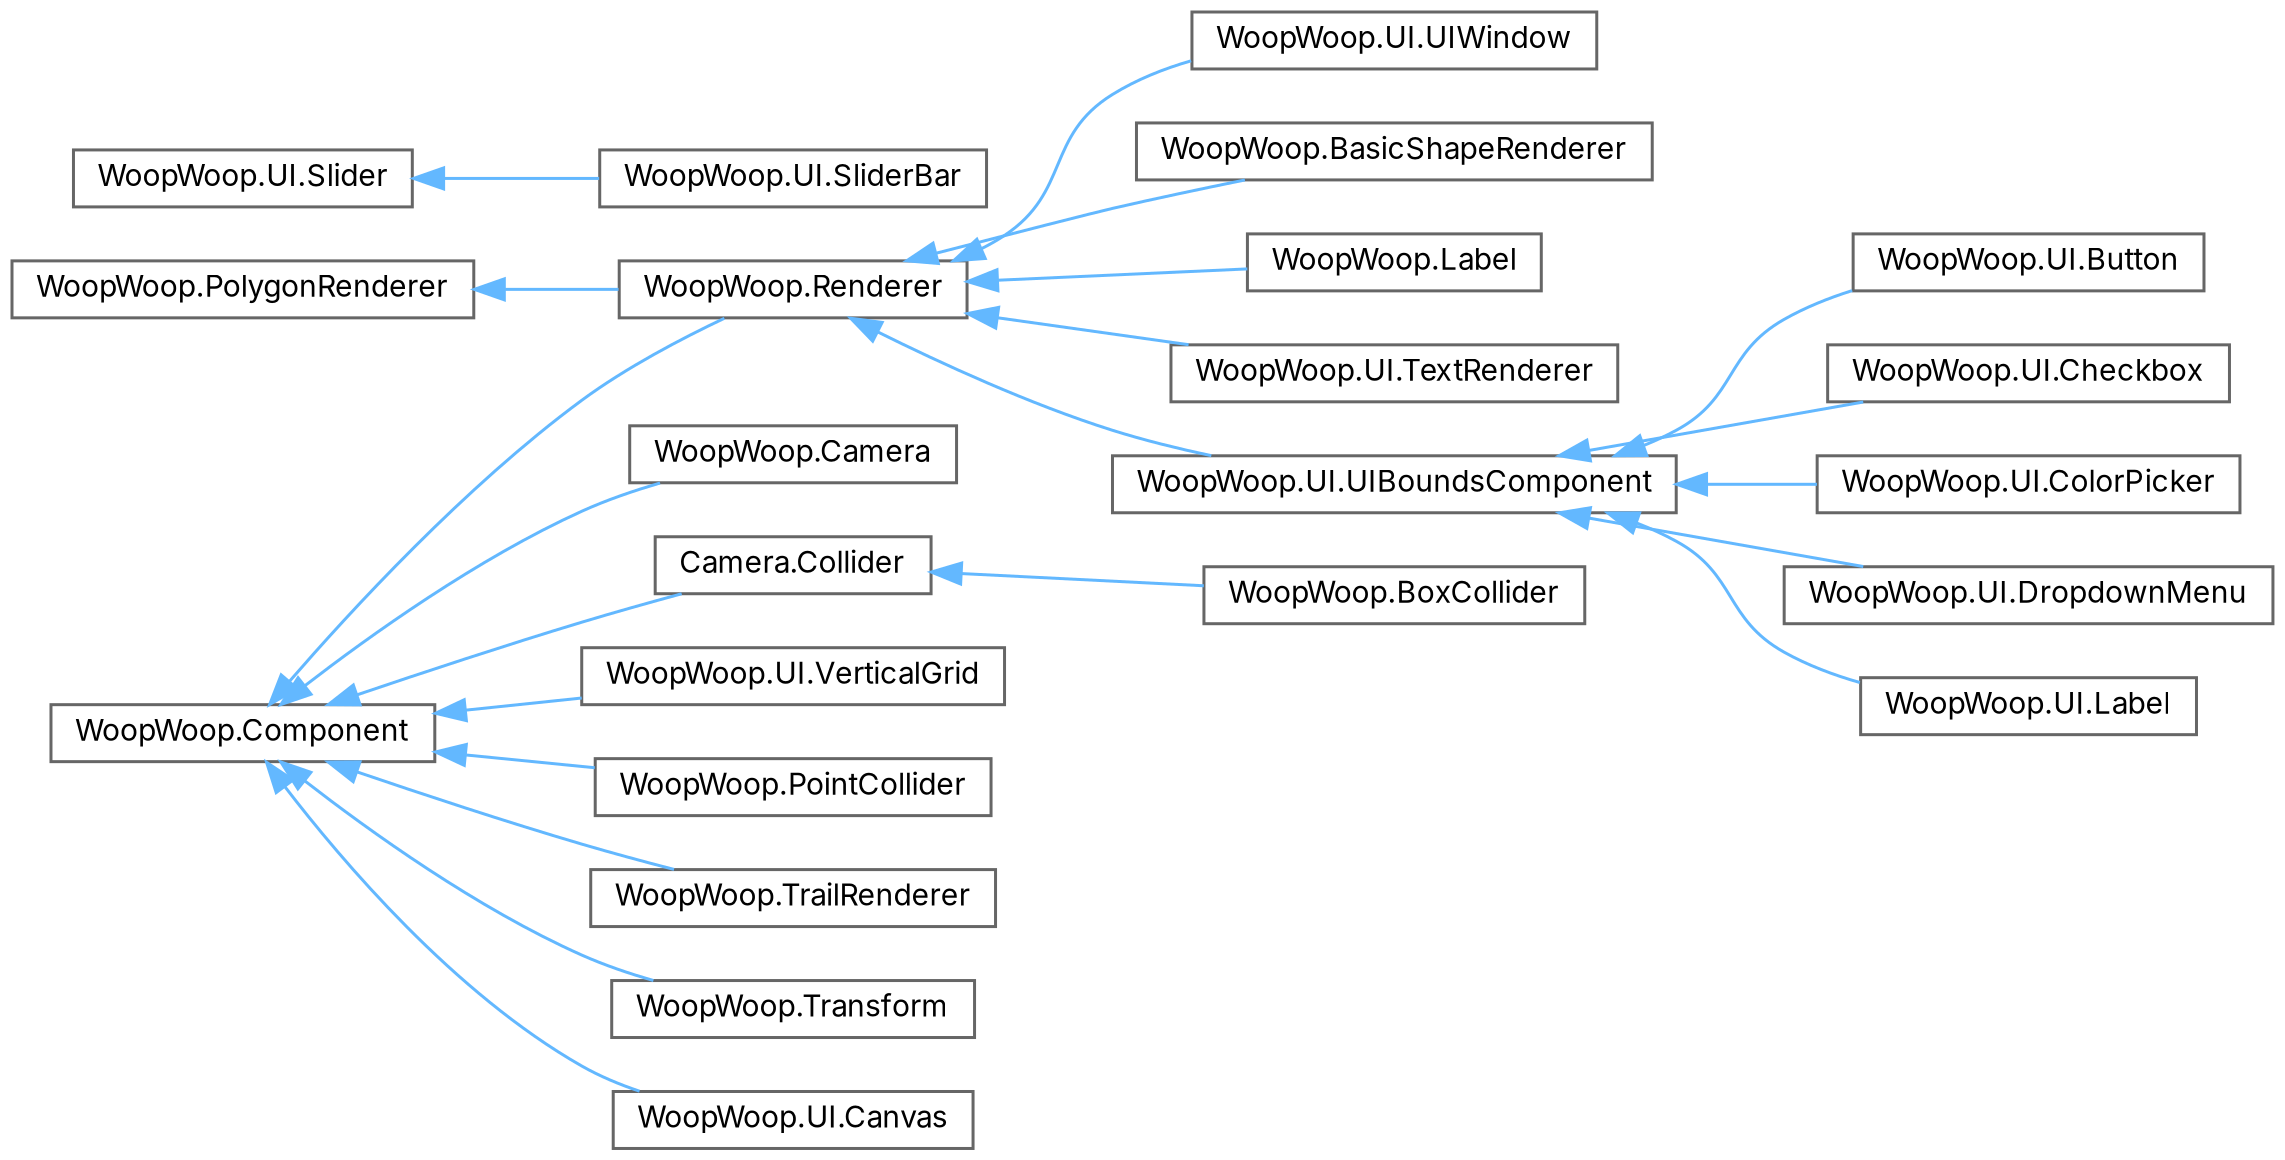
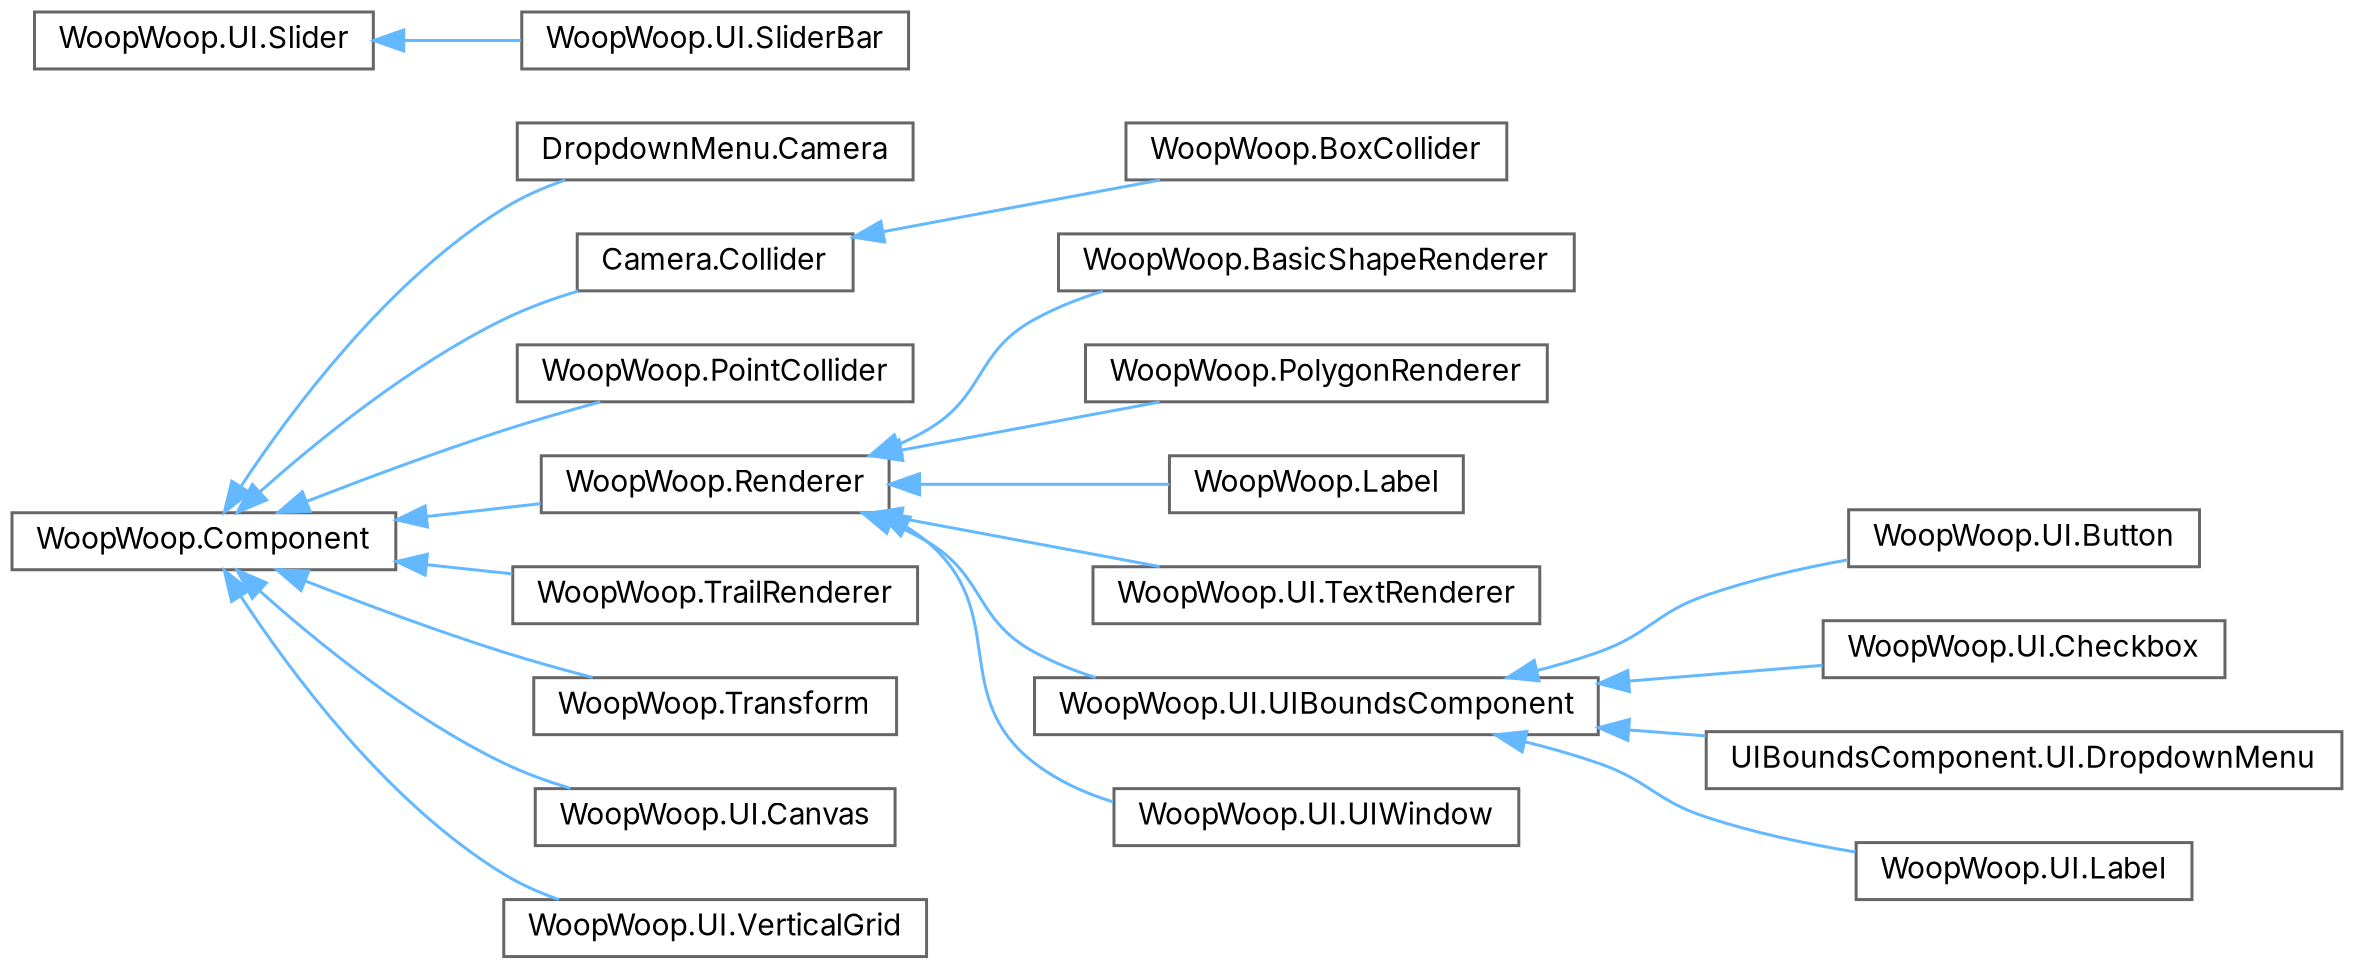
(562, 289) -> (1030, 426)
(793, 454) -> (715, 151)
(2029, 484) -> none
(2029, 595) -> (2024, 760)
